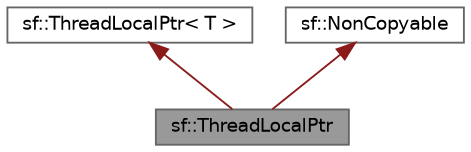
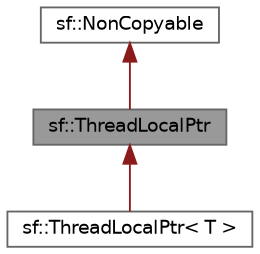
(198, 82) -> (130, 188)
